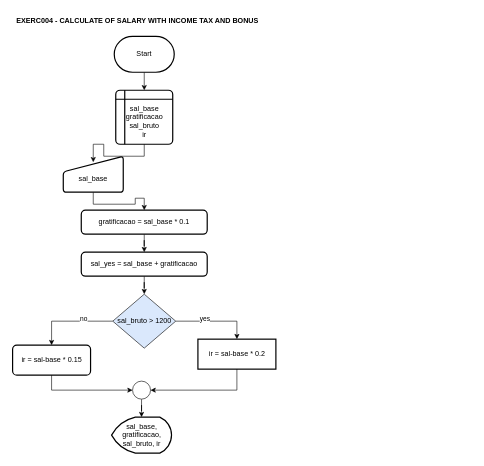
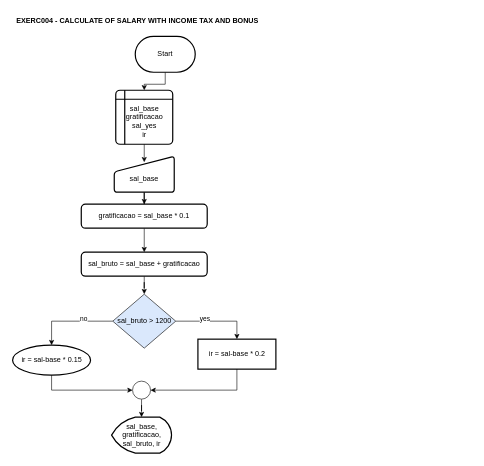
(144, 54) -> (165, 54)
(145, 117) -> (145, 117)
(93, 174) -> (144, 174)
(144, 222) -> (144, 216)
(144, 264) -> (144, 264)
(52, 360) -> (52, 360)
